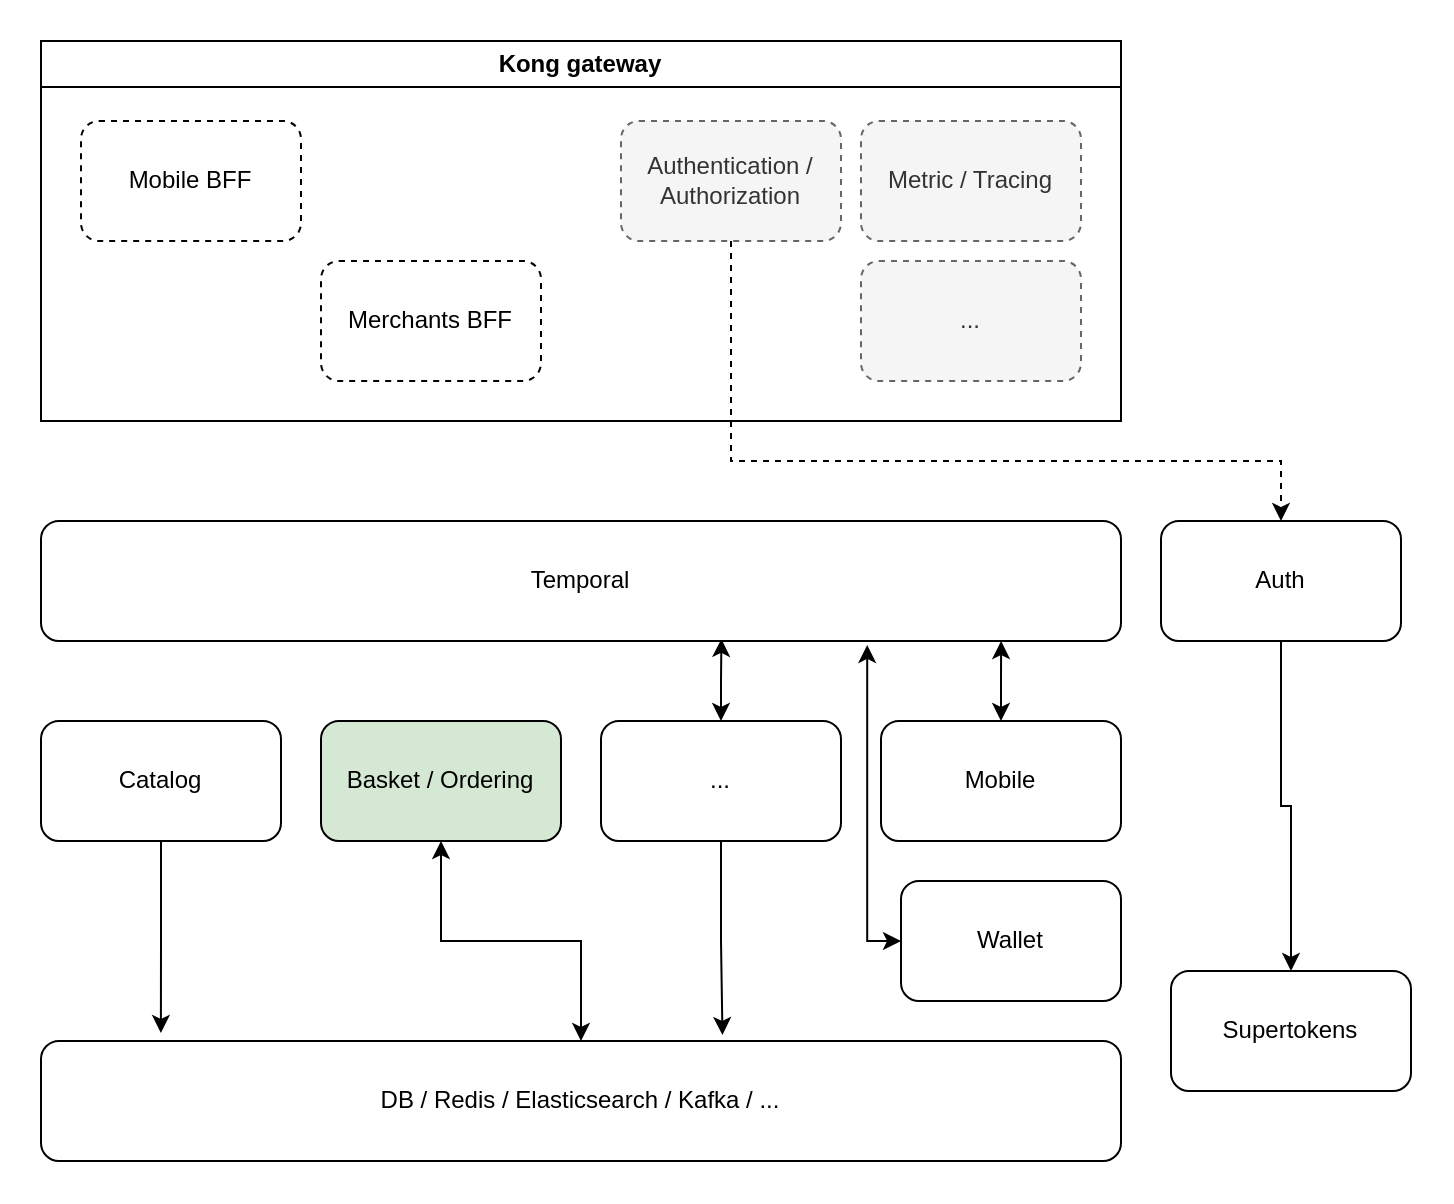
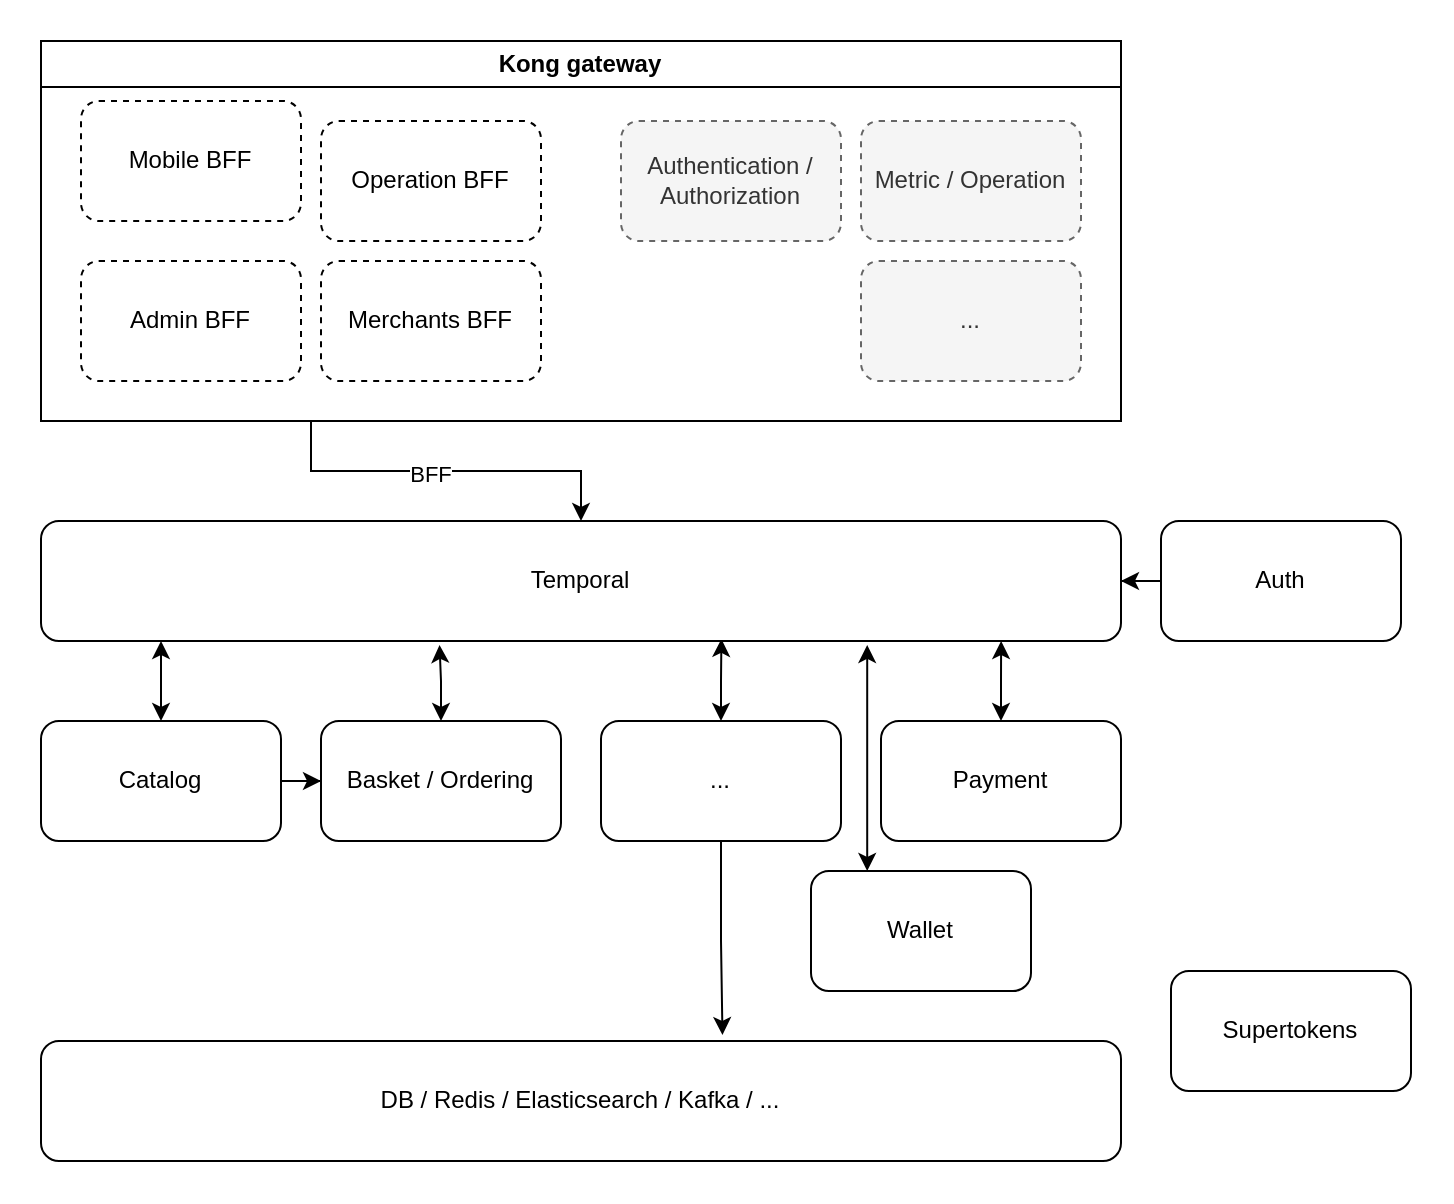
(191, 181) -> (191, 161)
none -> (431, 181)
(971, 181) -> (971, 181)
none -> (191, 321)
(1010, 461) -> none
none -> (528, 471)
none -> (161, 681)
(441, 781) -> (441, 781)
(1001, 781) -> (1001, 781)
(1281, 804) -> (1134, 581)
(161, 930) -> (308, 781)
(511, 941) -> (441, 683)
(1011, 941) -> (921, 931)
